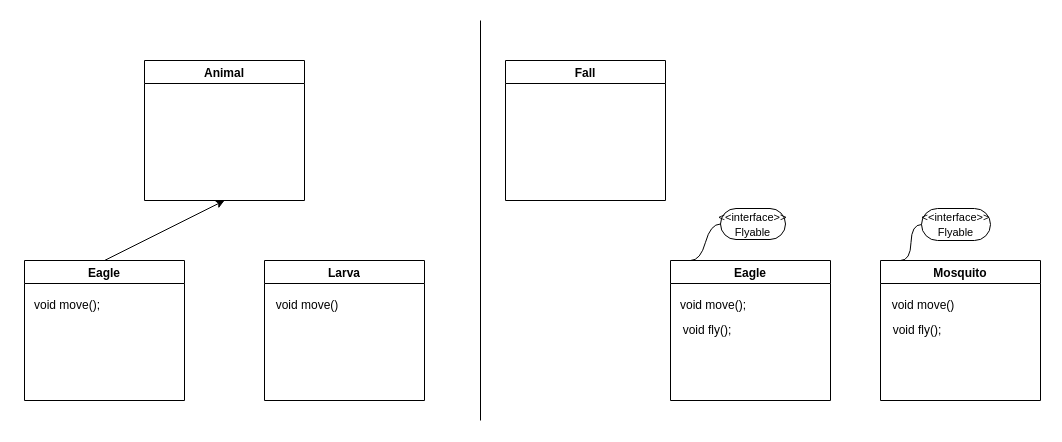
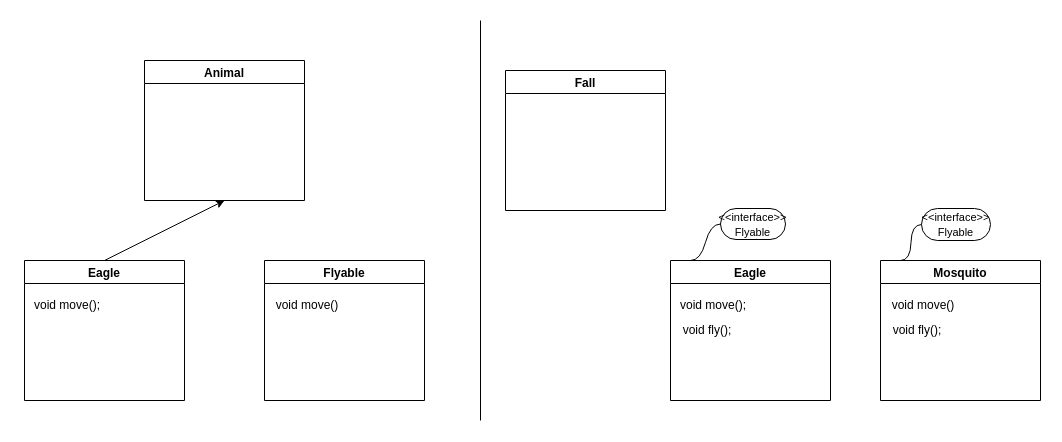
(586, 131) -> (586, 141)
(344, 273) -> (344, 273)
